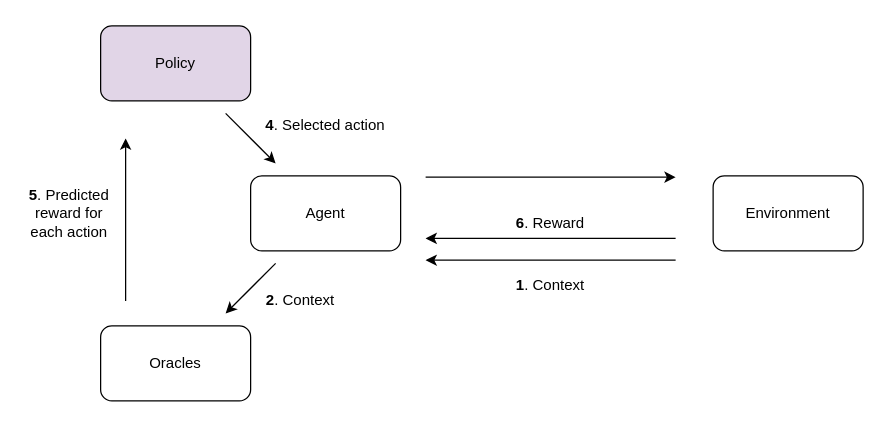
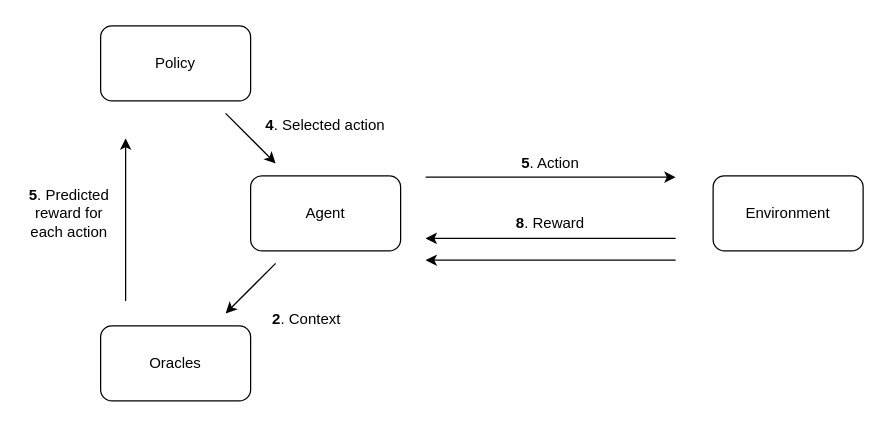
(176, 63) -> (176, 63)
none -> (551, 163)
(551, 223) -> (551, 223)
(551, 286) -> none
(301, 301) -> (307, 319)
